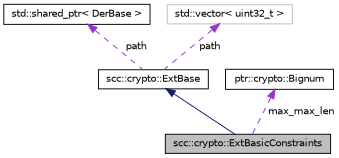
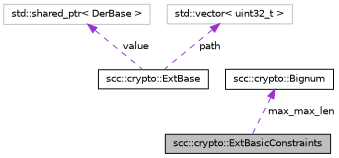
(77, 14) -> (77, 14)
(135, 47) -> (135, 47)
(280, 79) -> (280, 79)
(205, 114) -> none
